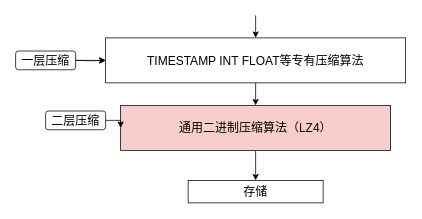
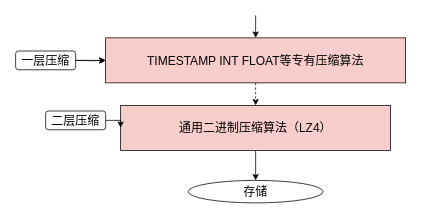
(255, 60) -> (255, 60)
(255, 91) -> (255, 91)
(255, 192) -> (255, 192)
